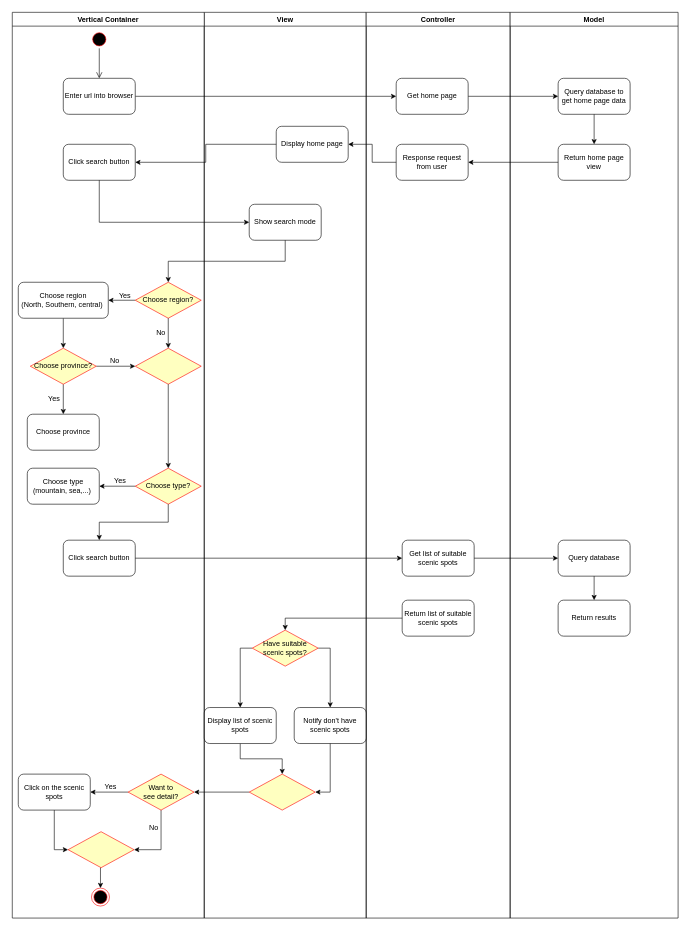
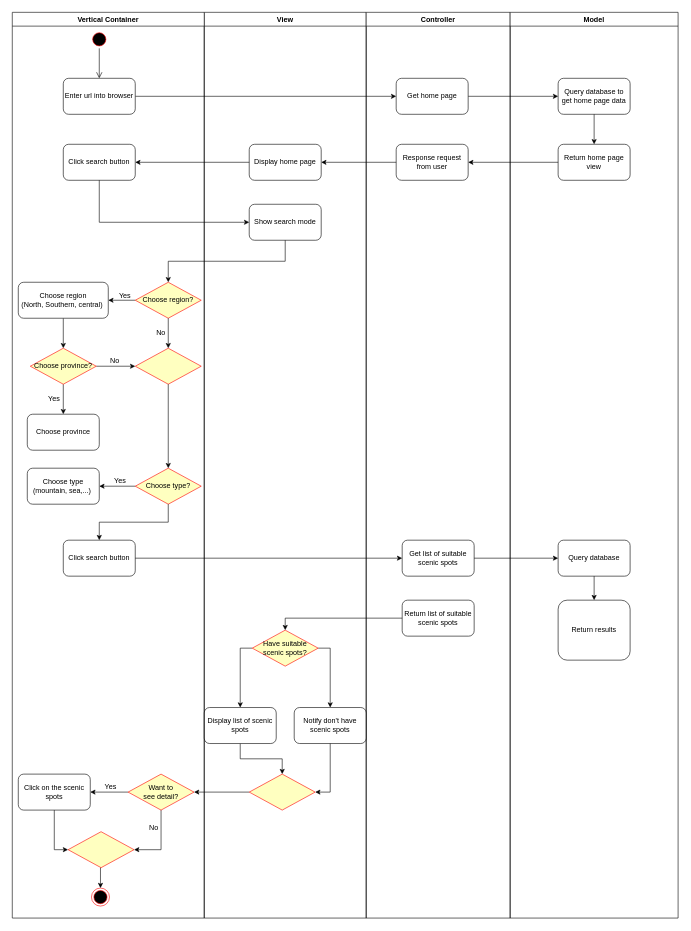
(312, 144) -> (285, 162)
(594, 618) -> (594, 630)
